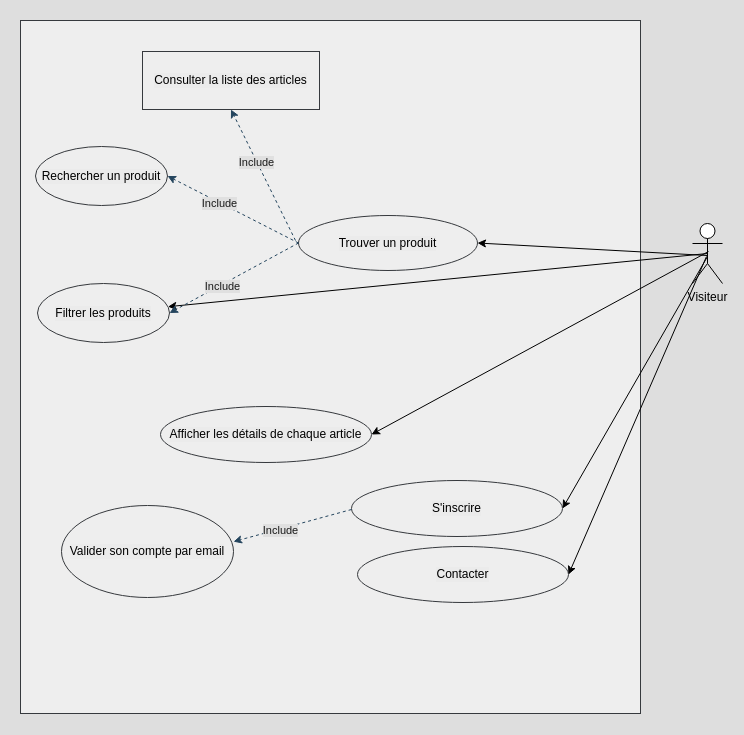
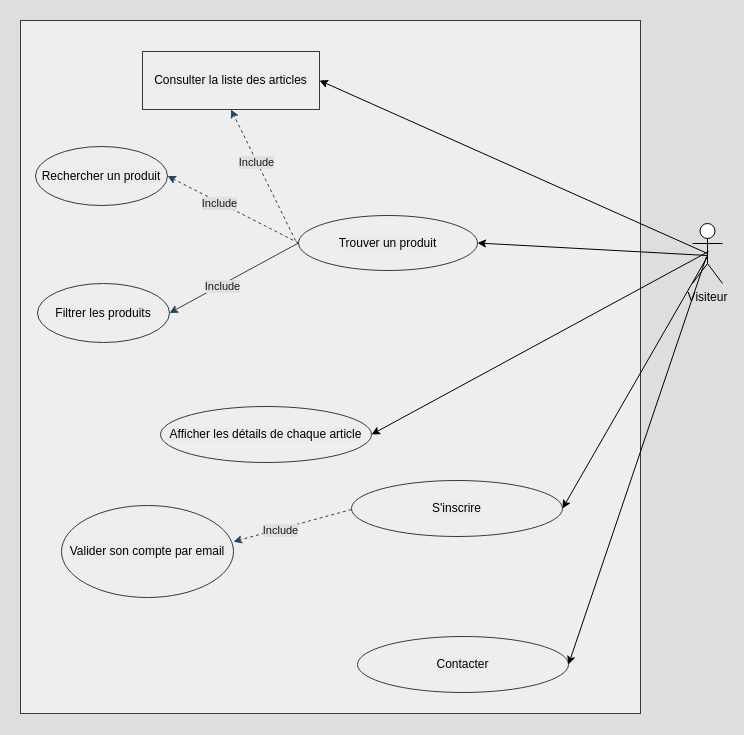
(262, 263) -> (262, 263)
(430, 281) -> (515, 167)
(463, 575) -> (463, 665)
